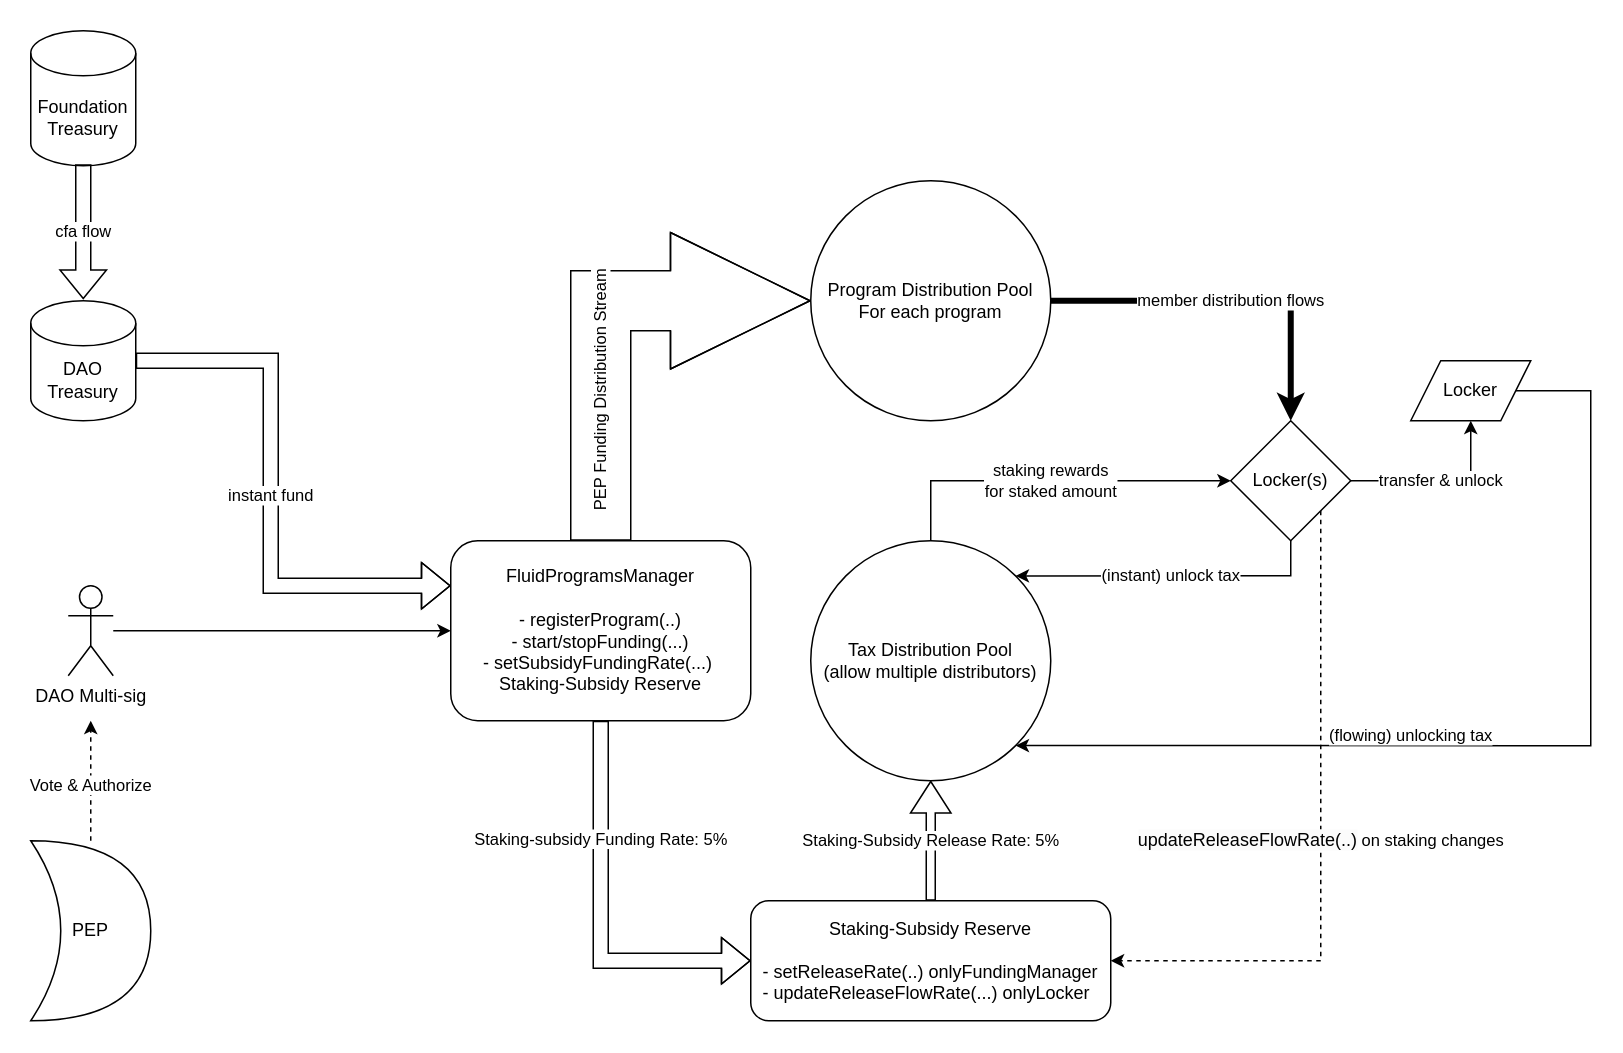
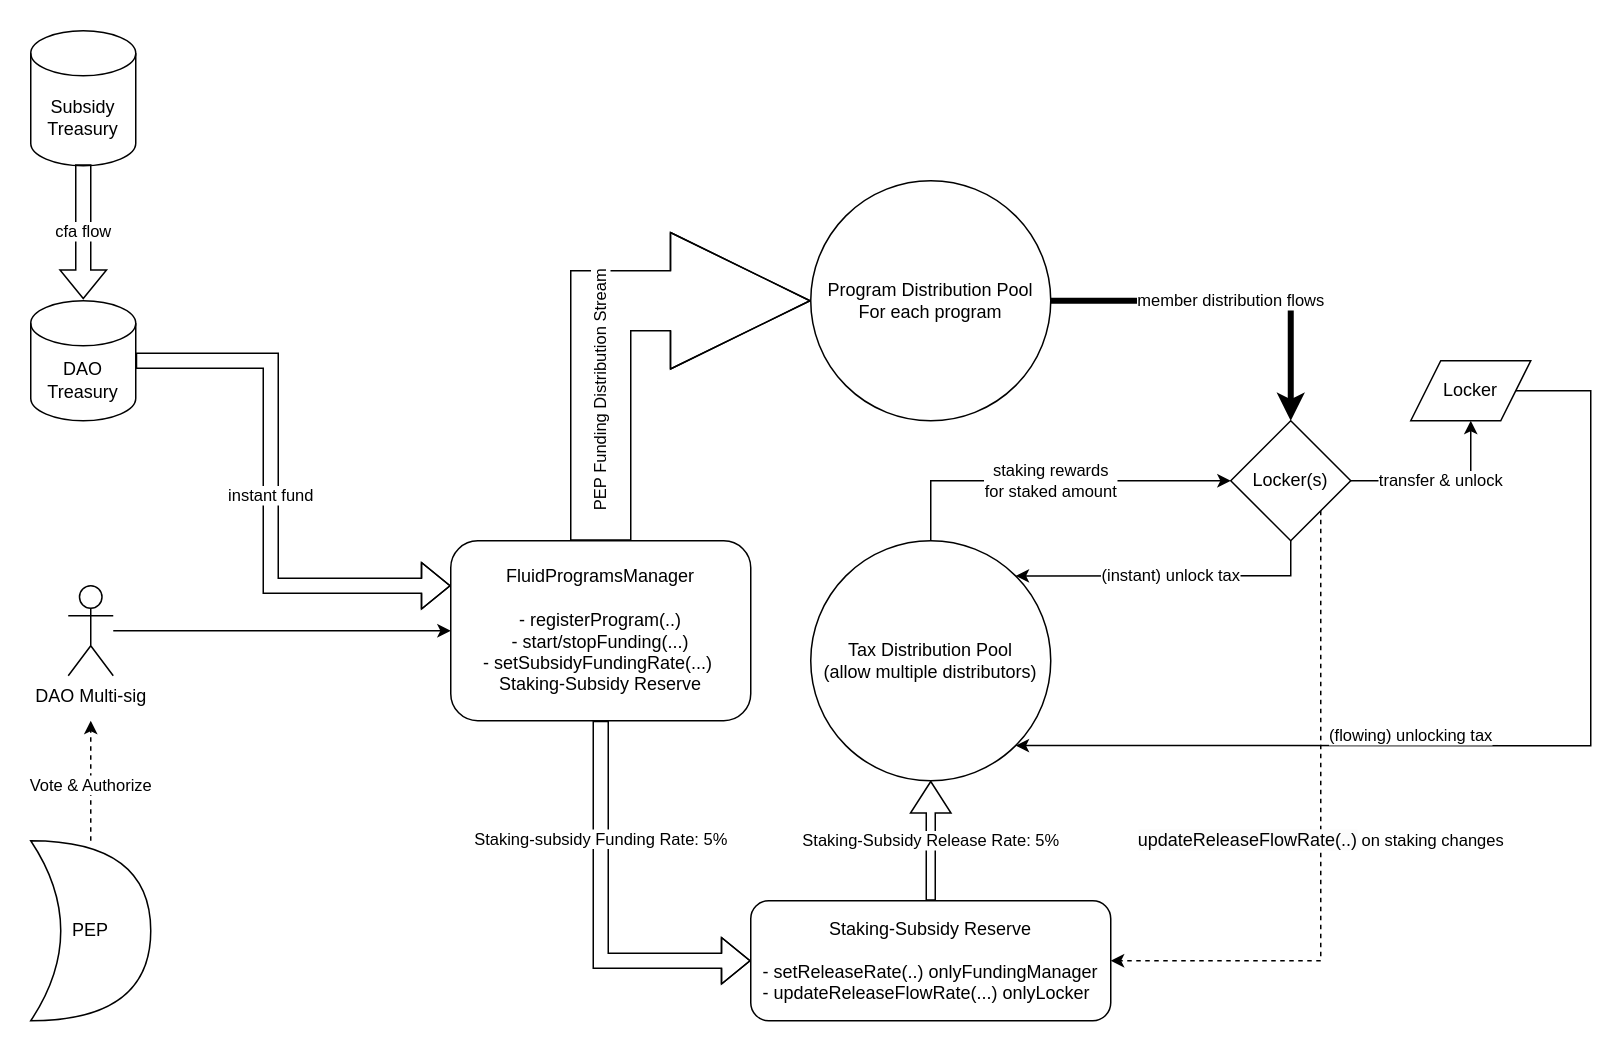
(83, 118) -> (83, 118)
